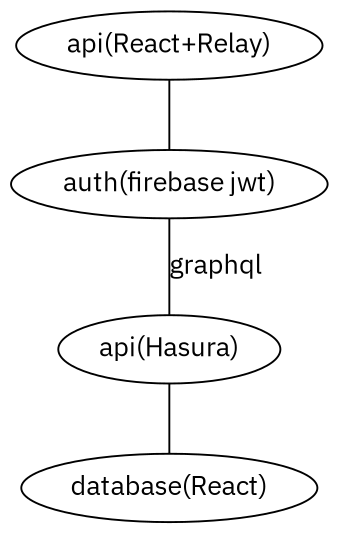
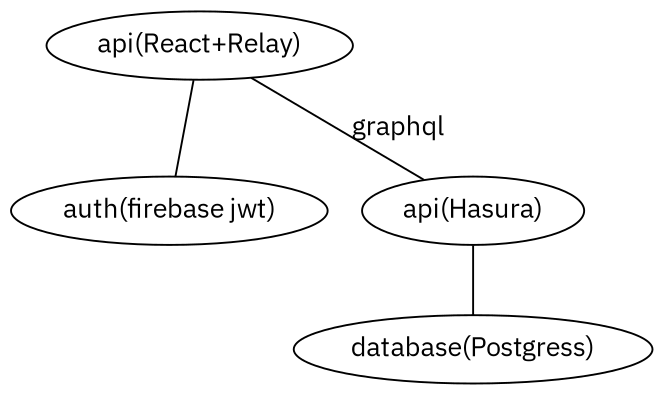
(169, 267) -> (337, 129)
(169, 488) -> (473, 349)
